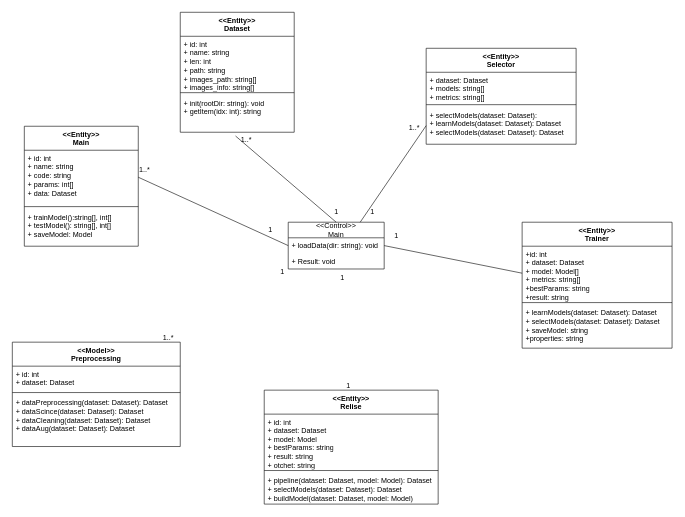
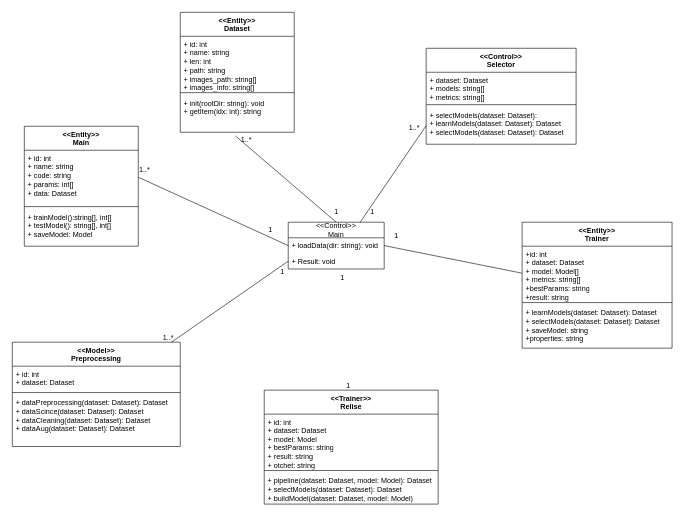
(501, 61) -> (501, 61)
none -> (230, 302)
(351, 403) -> (351, 403)
